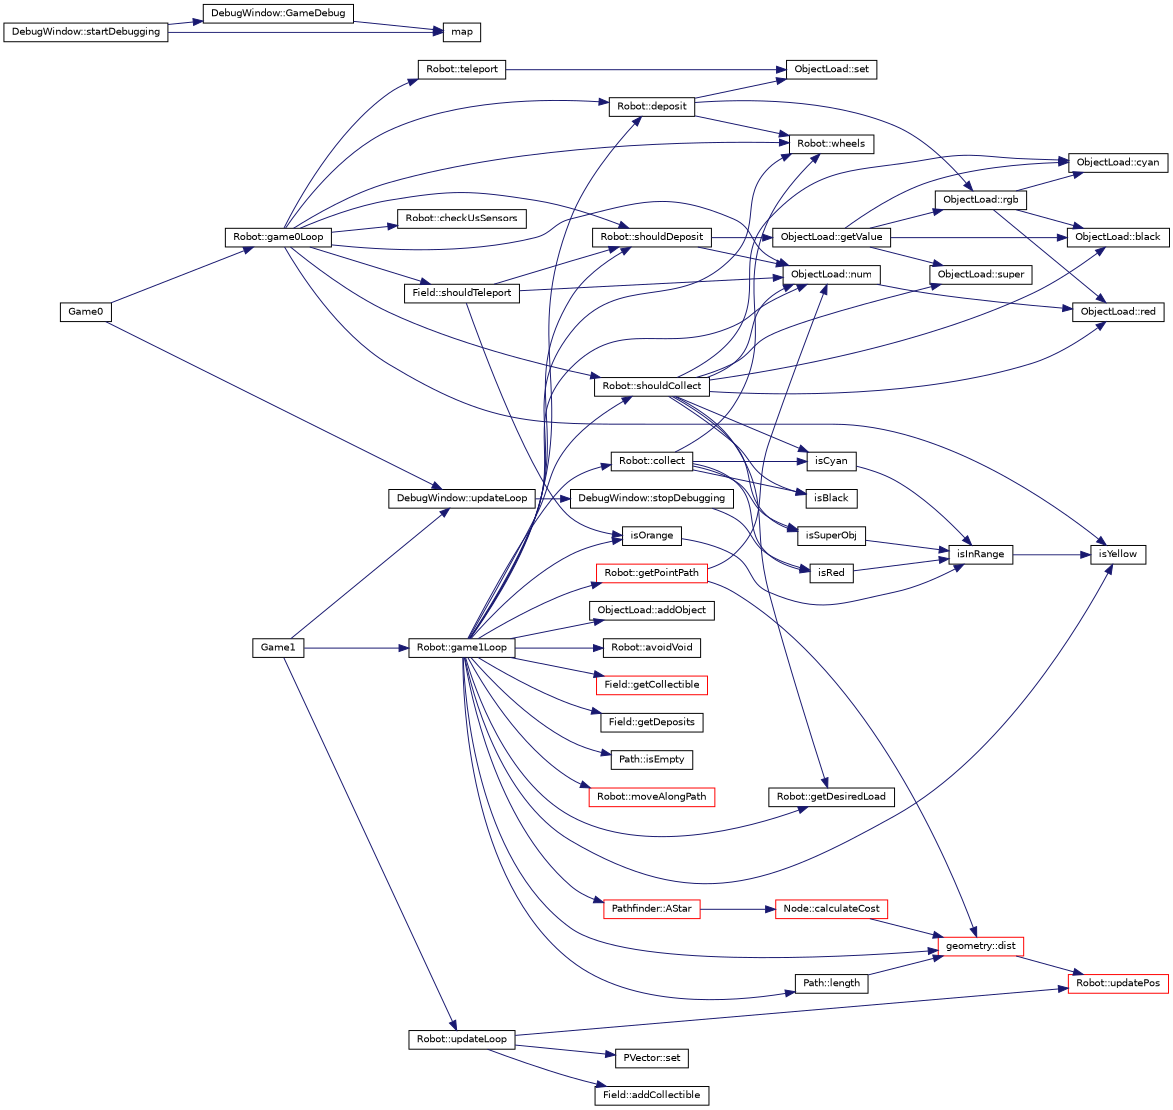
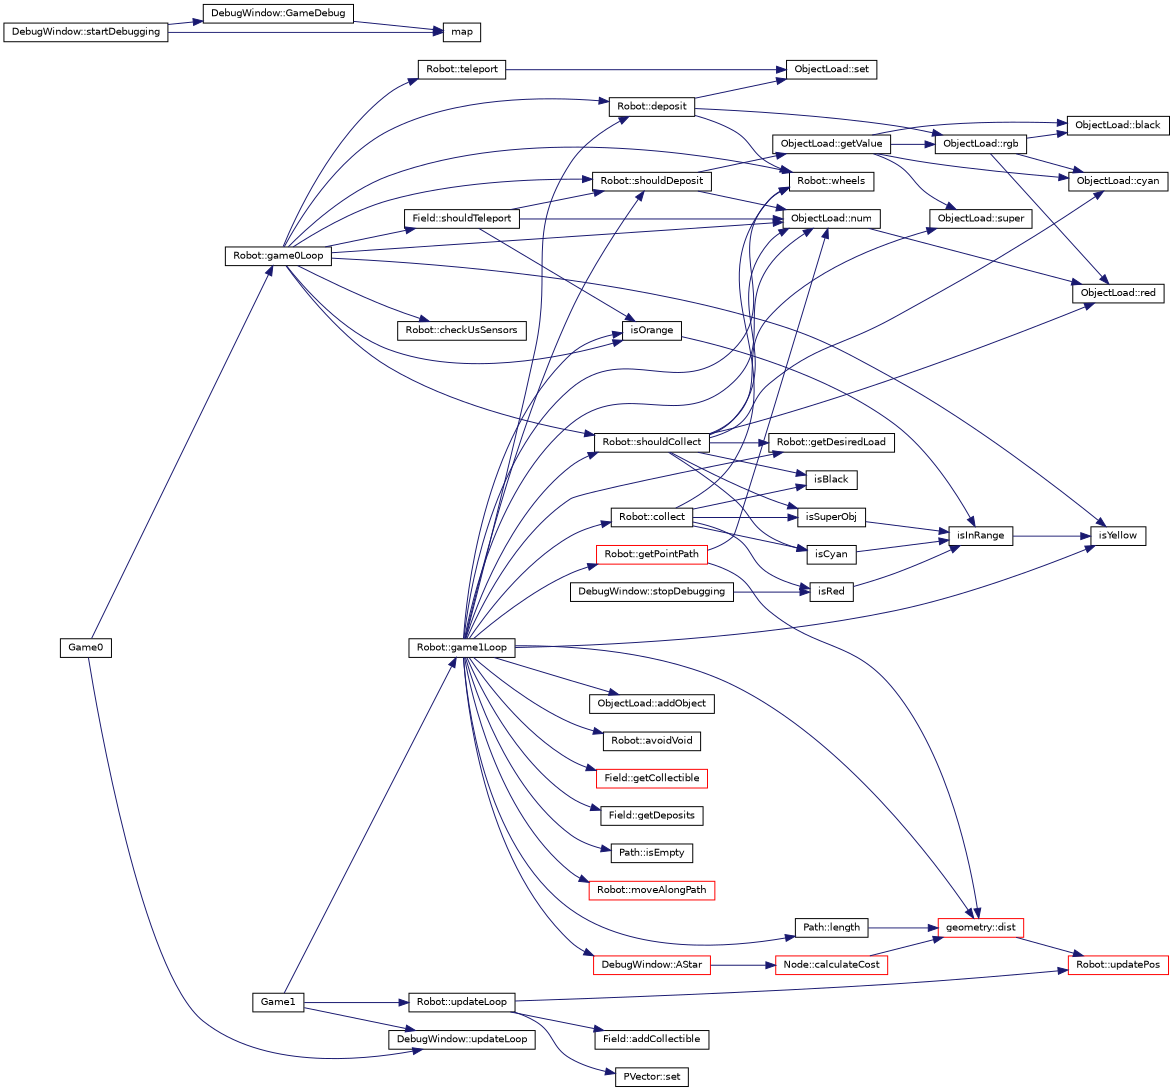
(911, 338) -> none
none -> (435, 360)
(548, 499) -> none
(652, 909) -> (652, 965)
